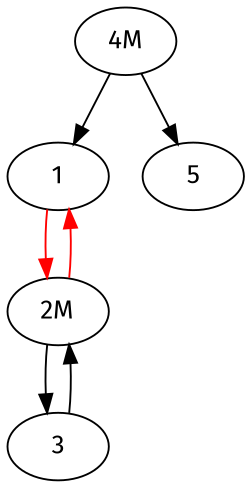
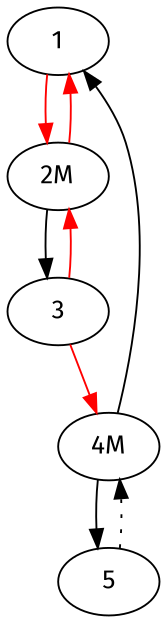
none -> (80, 370)
(71, 388) -> (71, 253)
none -> (121, 523)
